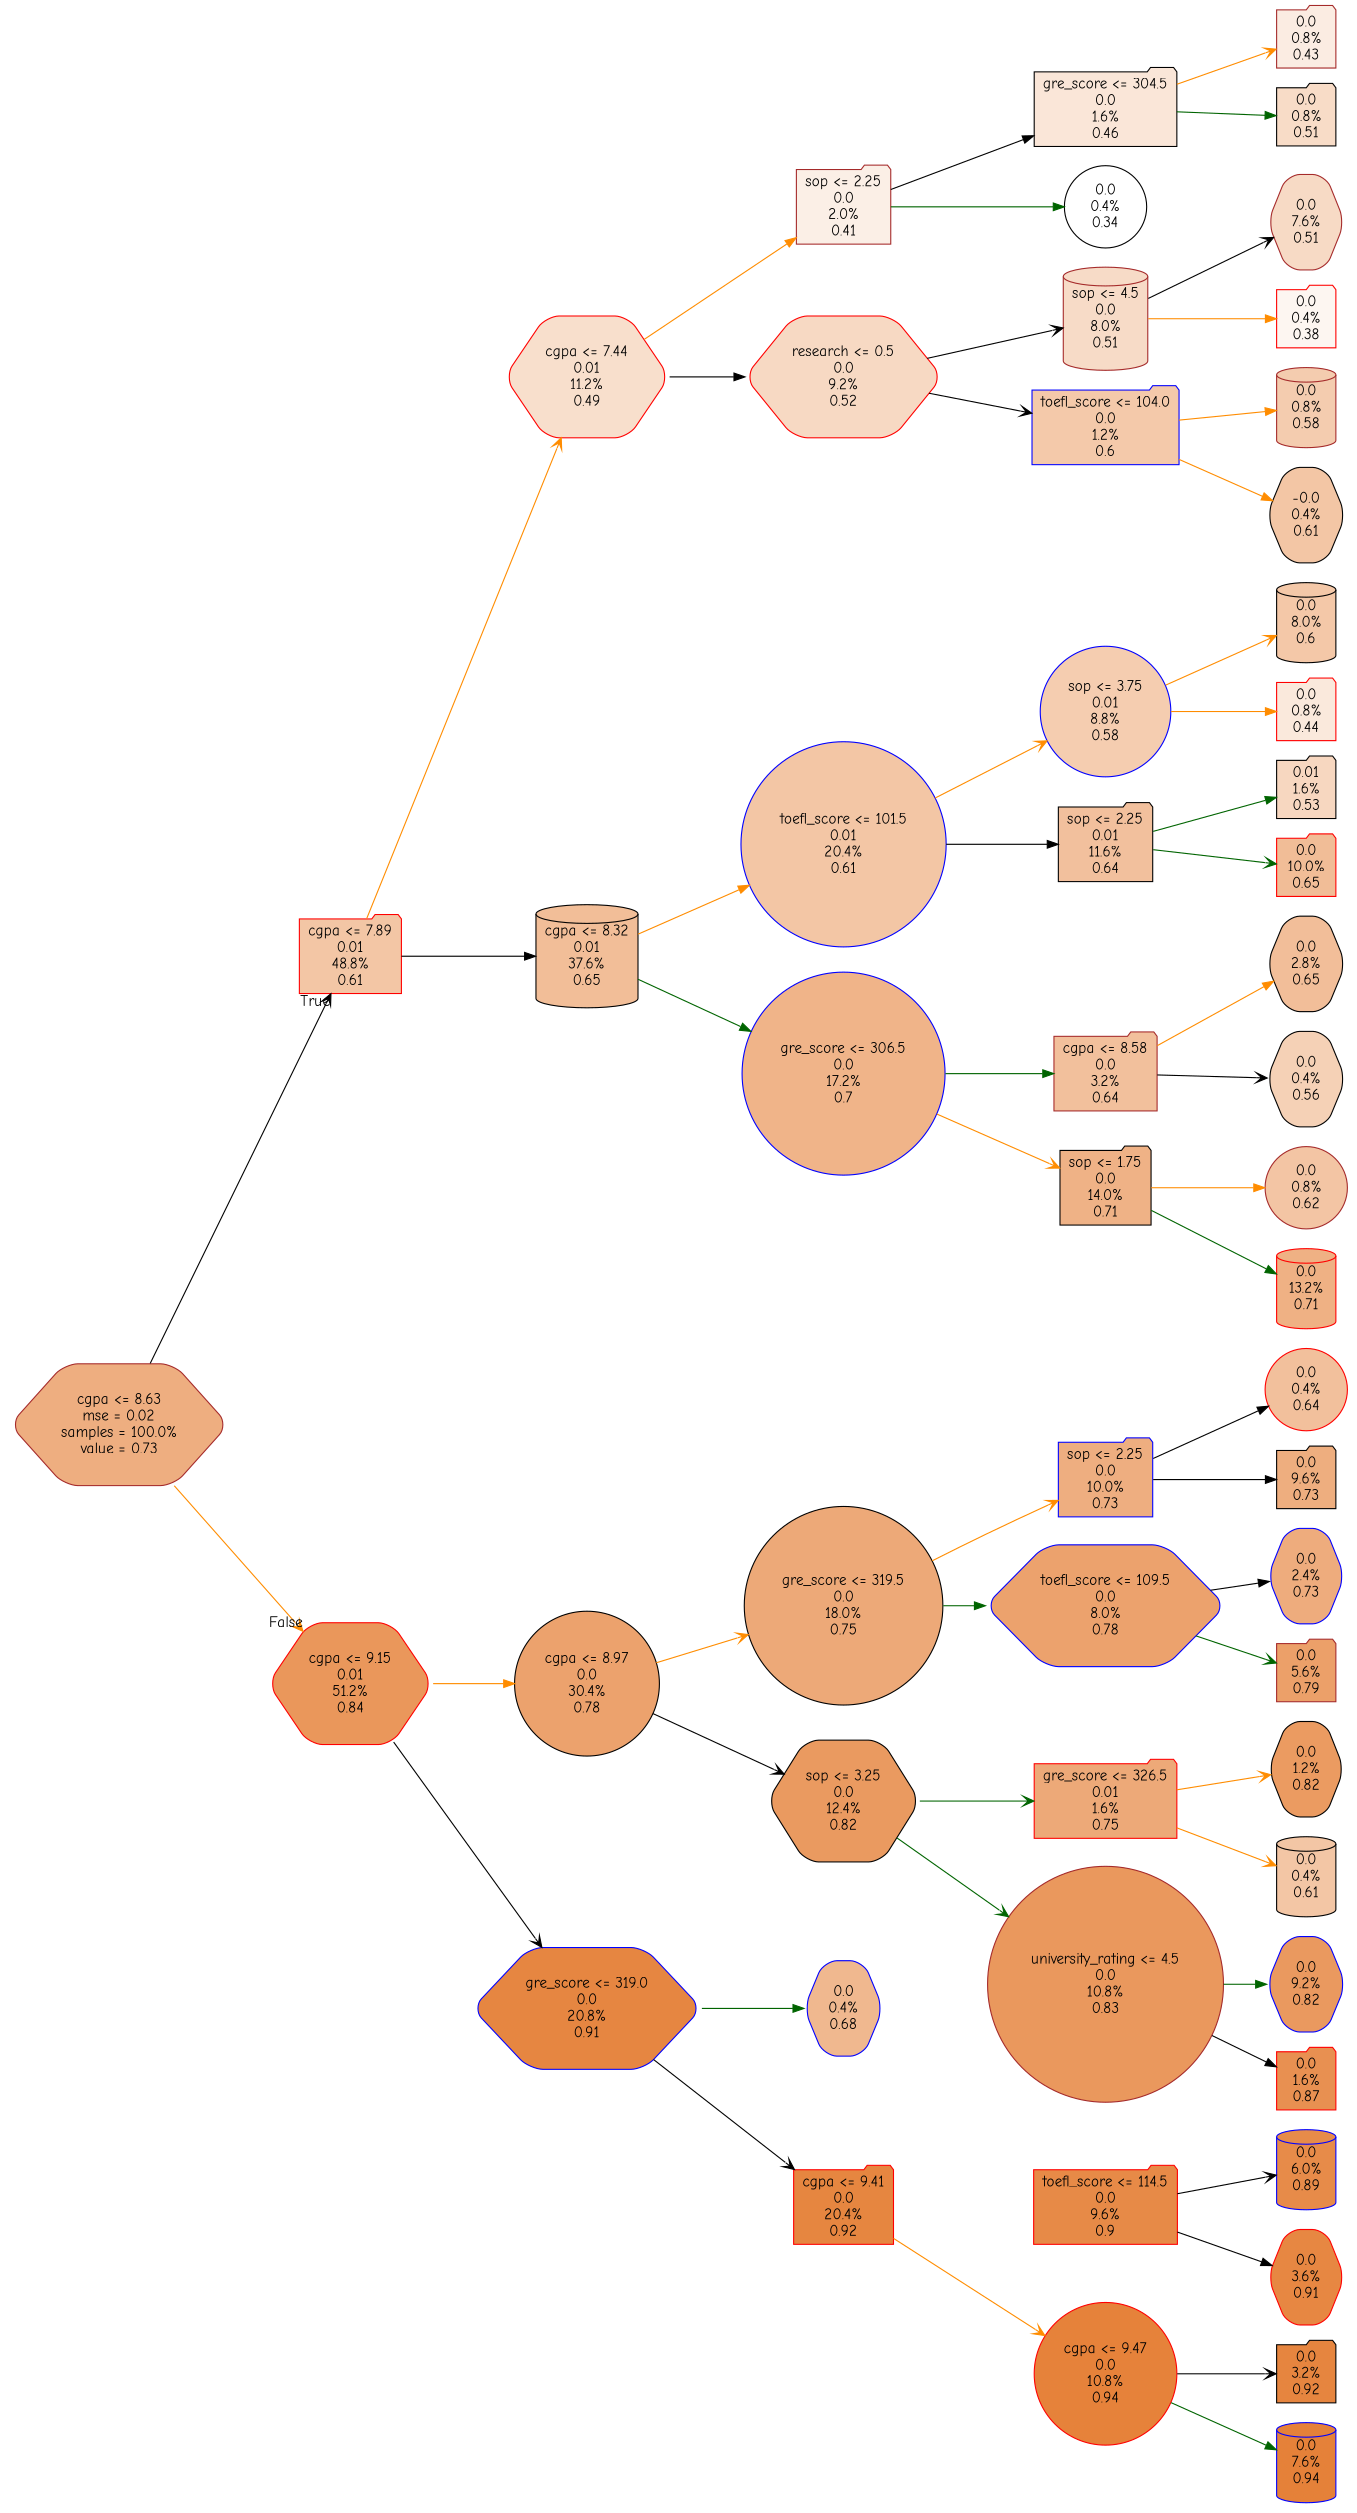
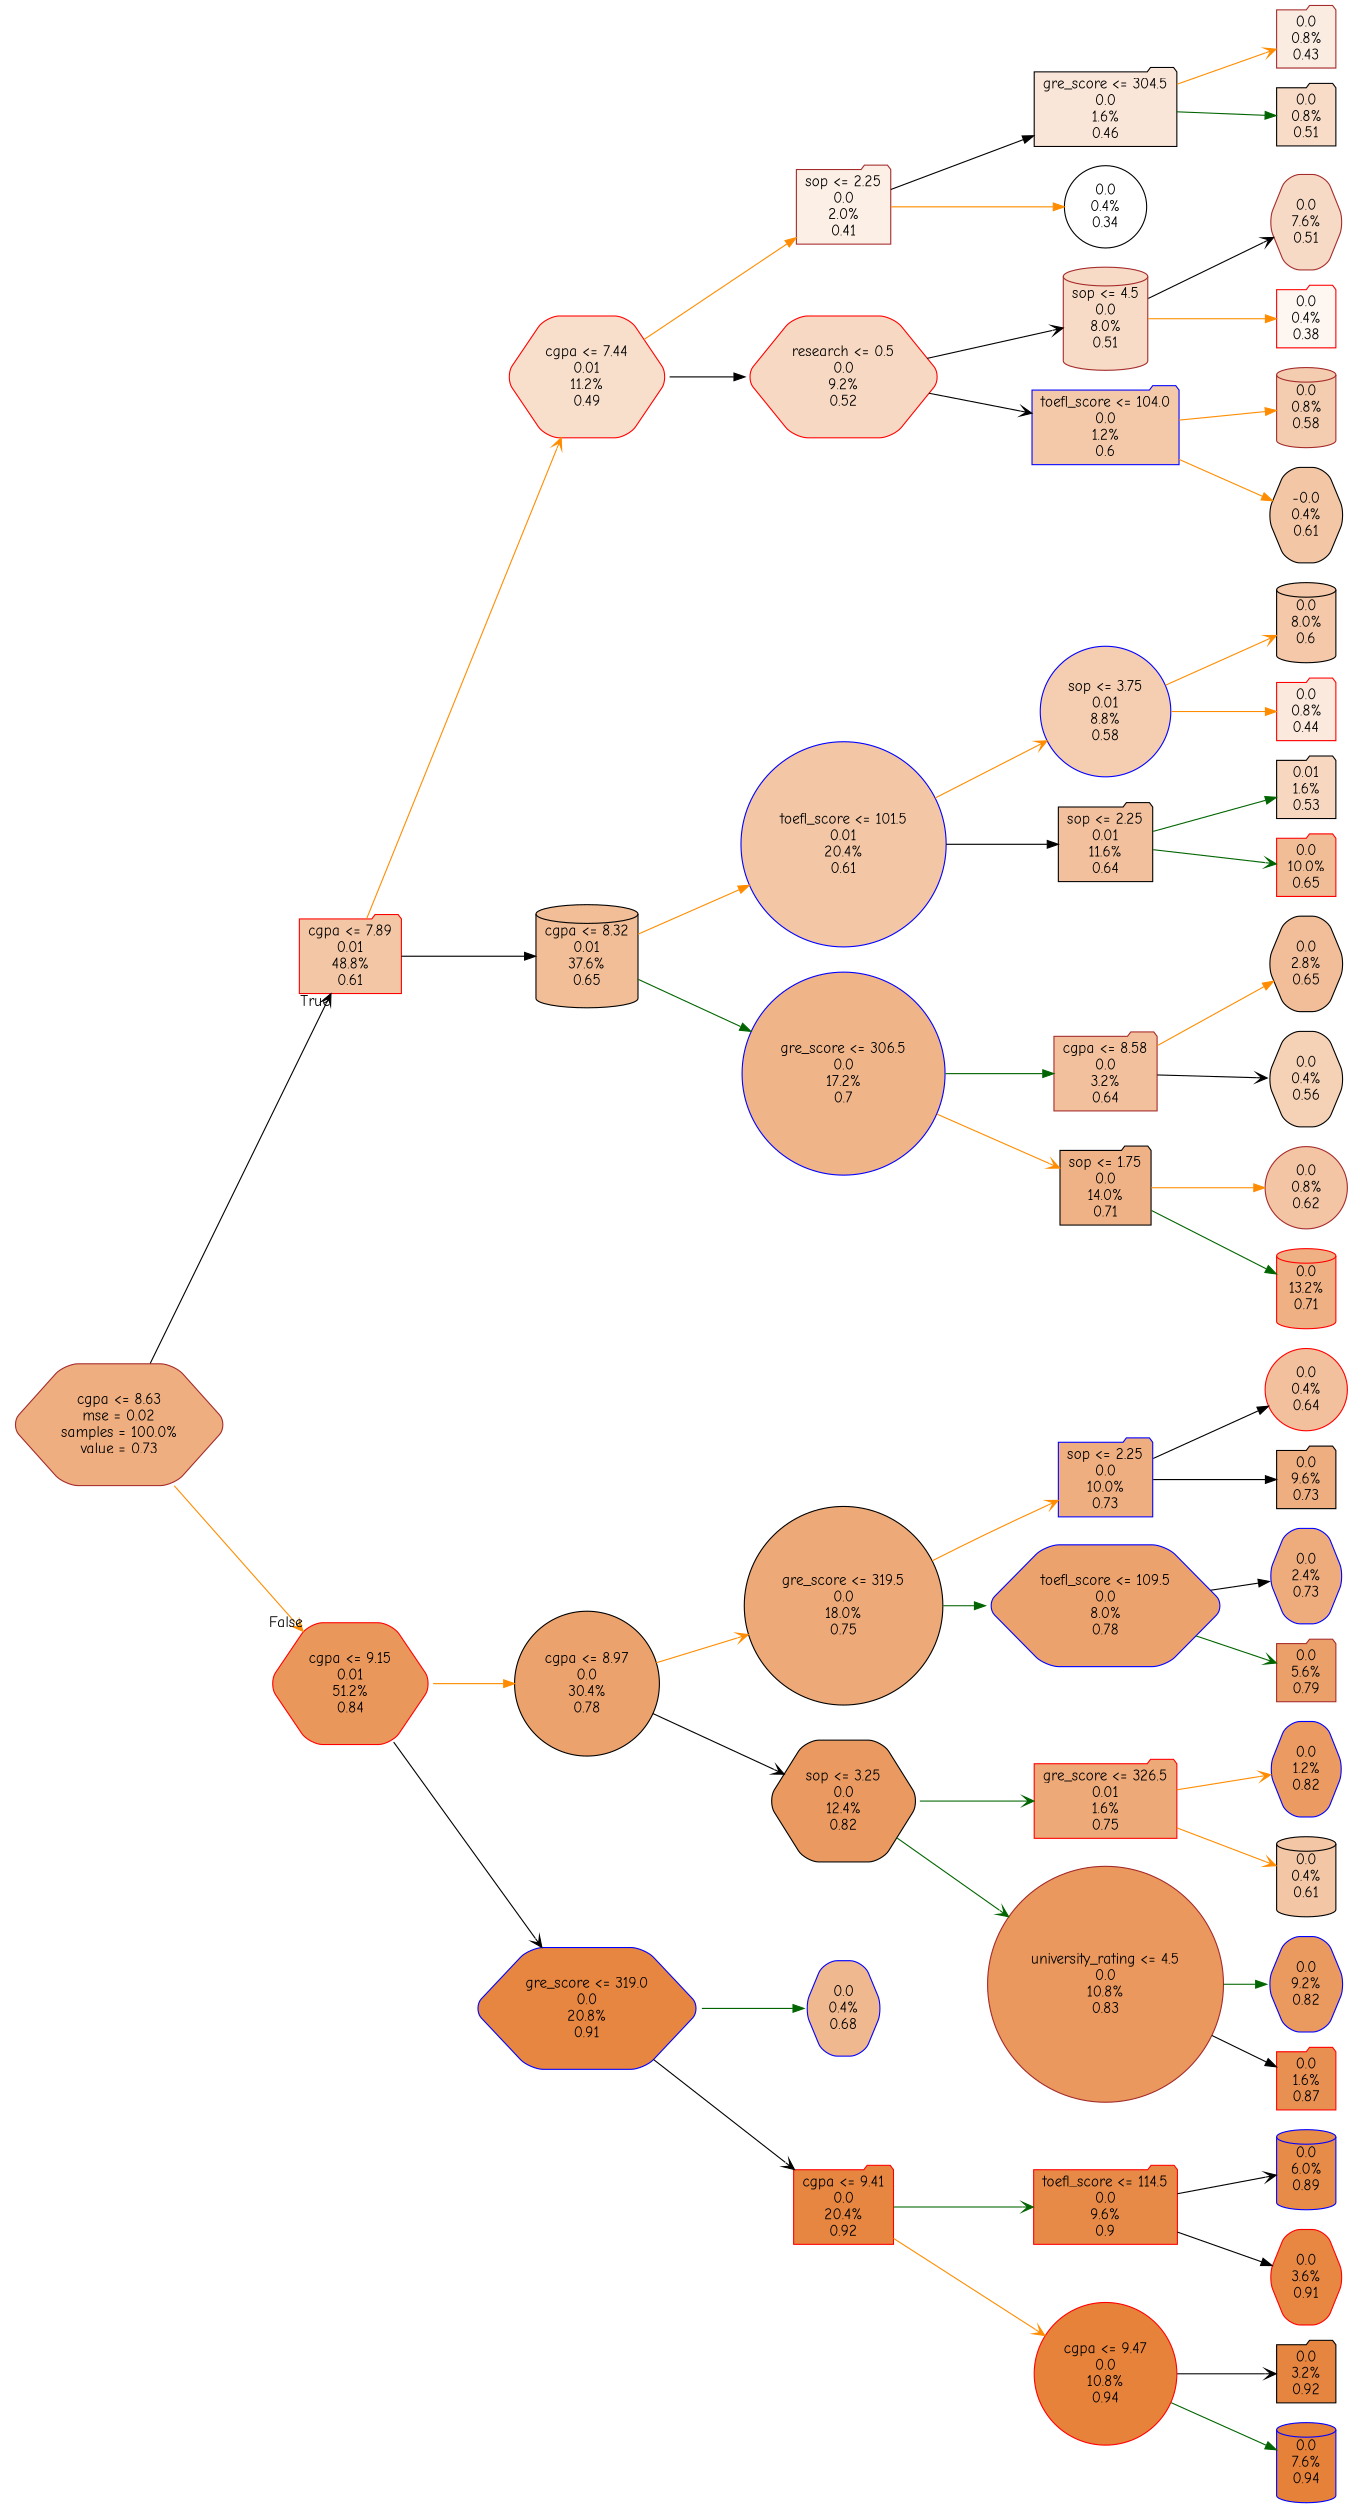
(972, 207) -> (972, 207)
(1306, 1769) -> (1306, 1769)
none -> (958, 2207)
